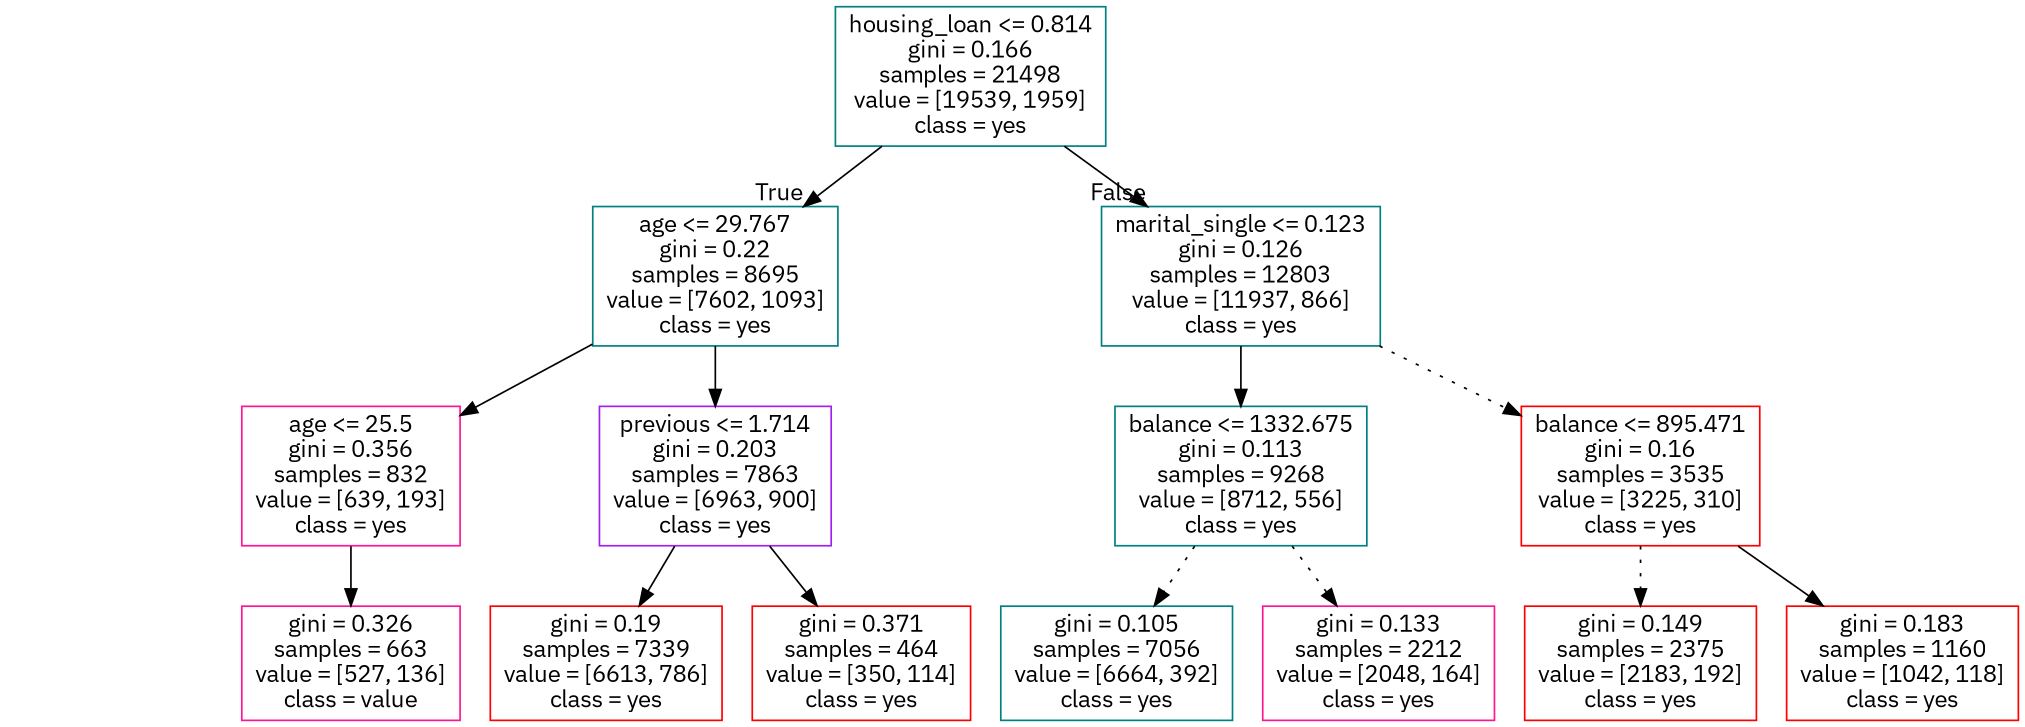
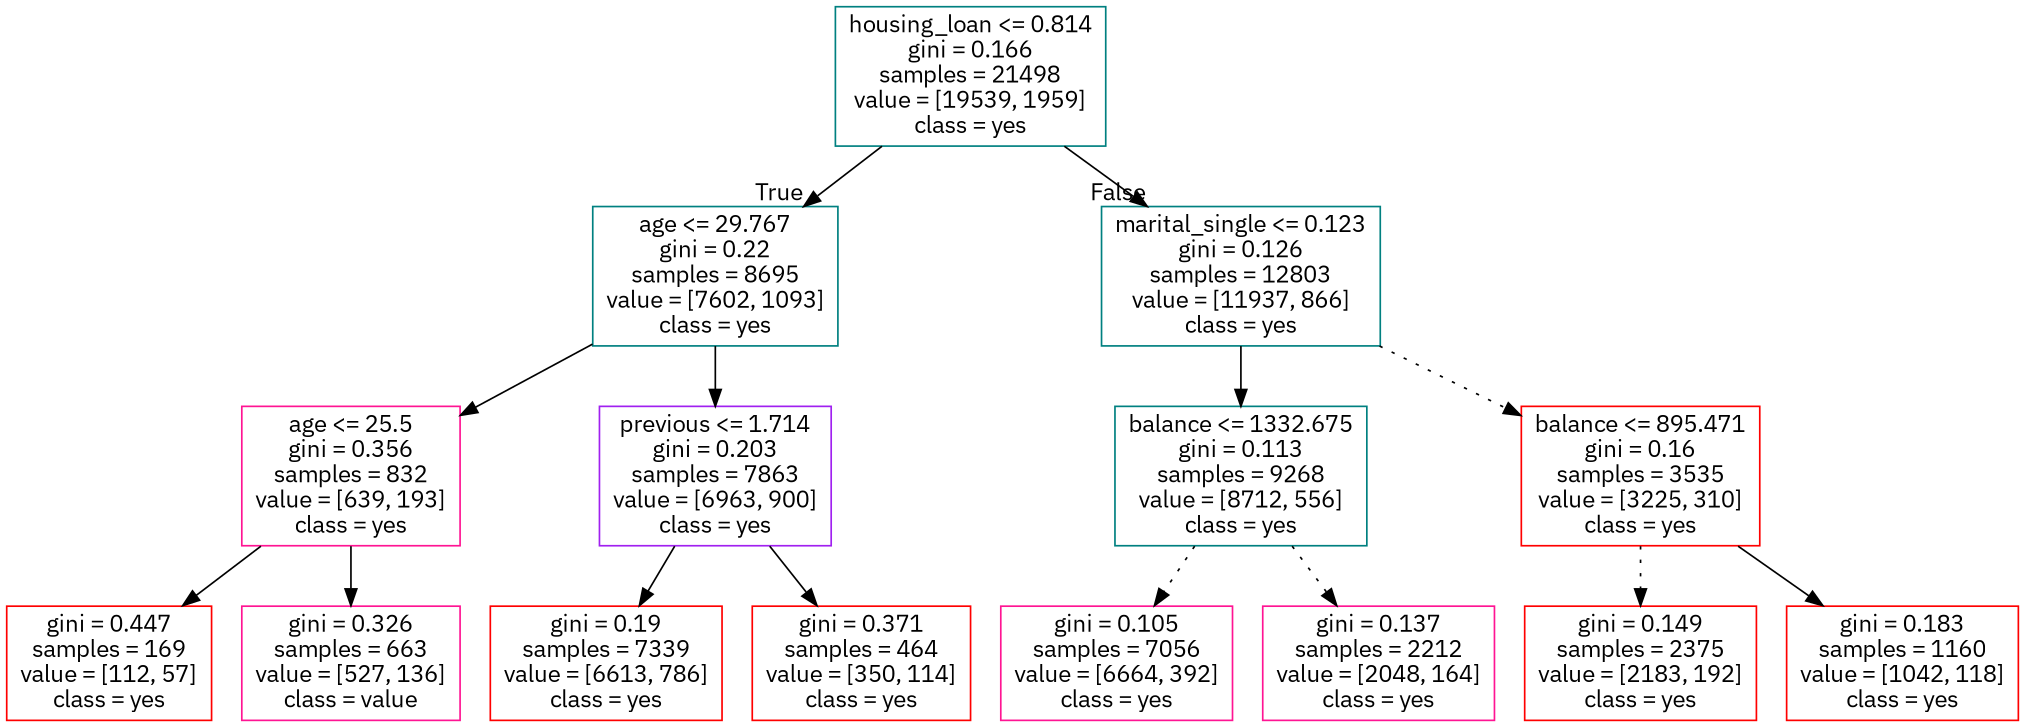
none -> (109, 663)
(1117, 663) -> (1117, 663)
(1379, 663) -> (1379, 663)
